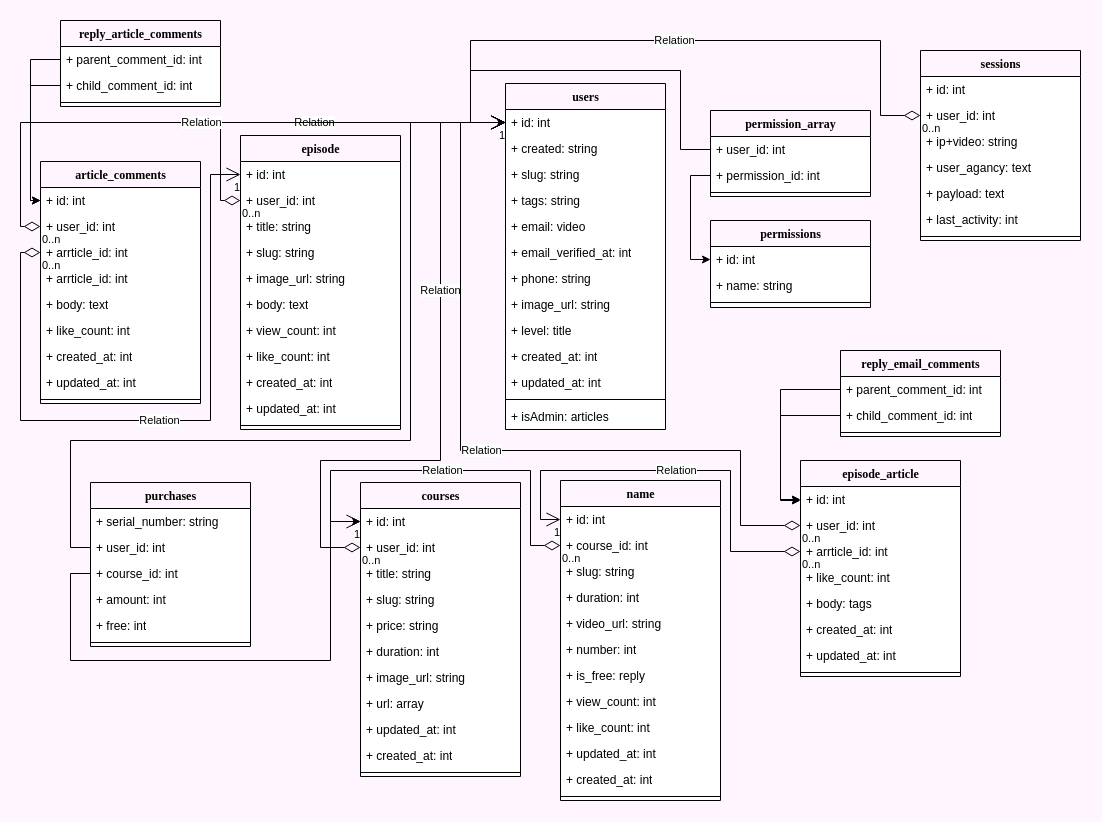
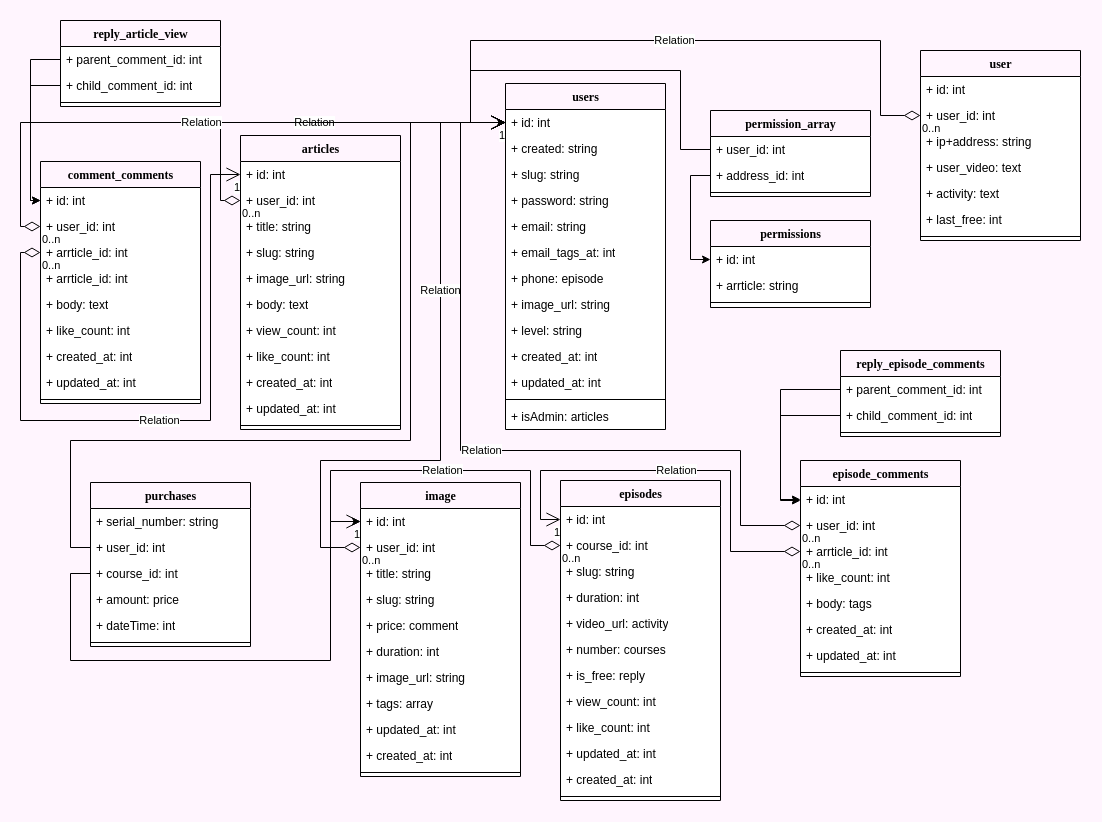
(141, 35) -> (141, 35)
(1001, 65) -> (1001, 65)
(978, 143) -> (986, 143)
(321, 150) -> (321, 150)
(986, 169) -> (981, 169)
(121, 176) -> (121, 176)
(773, 177) -> (766, 177)
(971, 195) -> (972, 195)
(552, 202) -> (566, 202)
(983, 221) -> (972, 221)
(549, 228) -> (553, 228)
(580, 254) -> (569, 254)
(556, 280) -> (559, 280)
(757, 287) -> (768, 287)
(548, 332) -> (553, 332)
(921, 365) -> (921, 365)
(881, 475) -> (881, 475)
(641, 495) -> (641, 495)
(441, 497) -> (441, 497)
(134, 601) -> (141, 601)
(621, 625) -> (626, 625)
(127, 627) -> (139, 627)
(409, 627) -> (414, 627)
(604, 651) -> (619, 651)
(401, 705) -> (406, 705)
